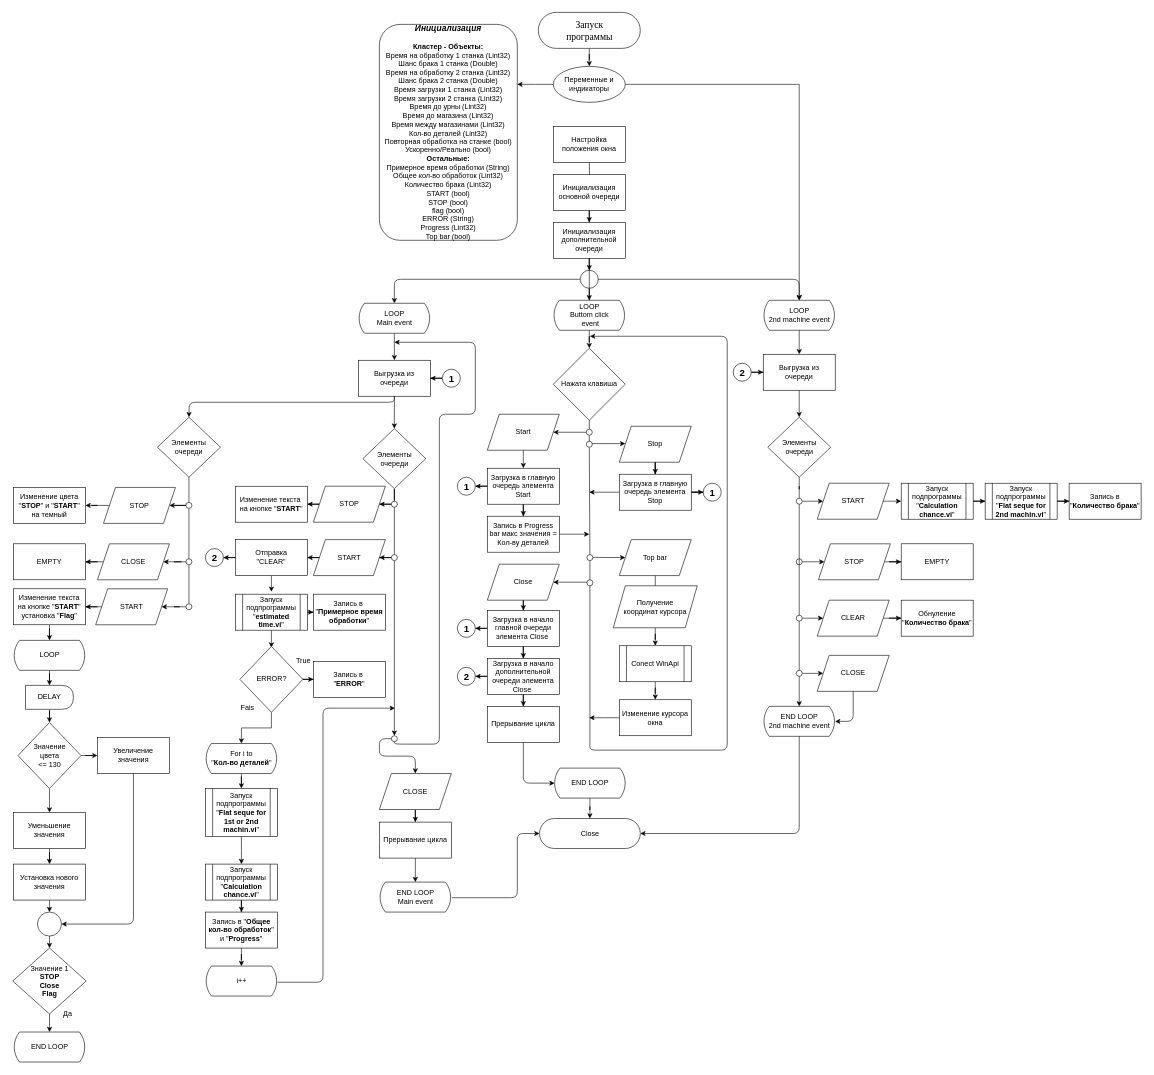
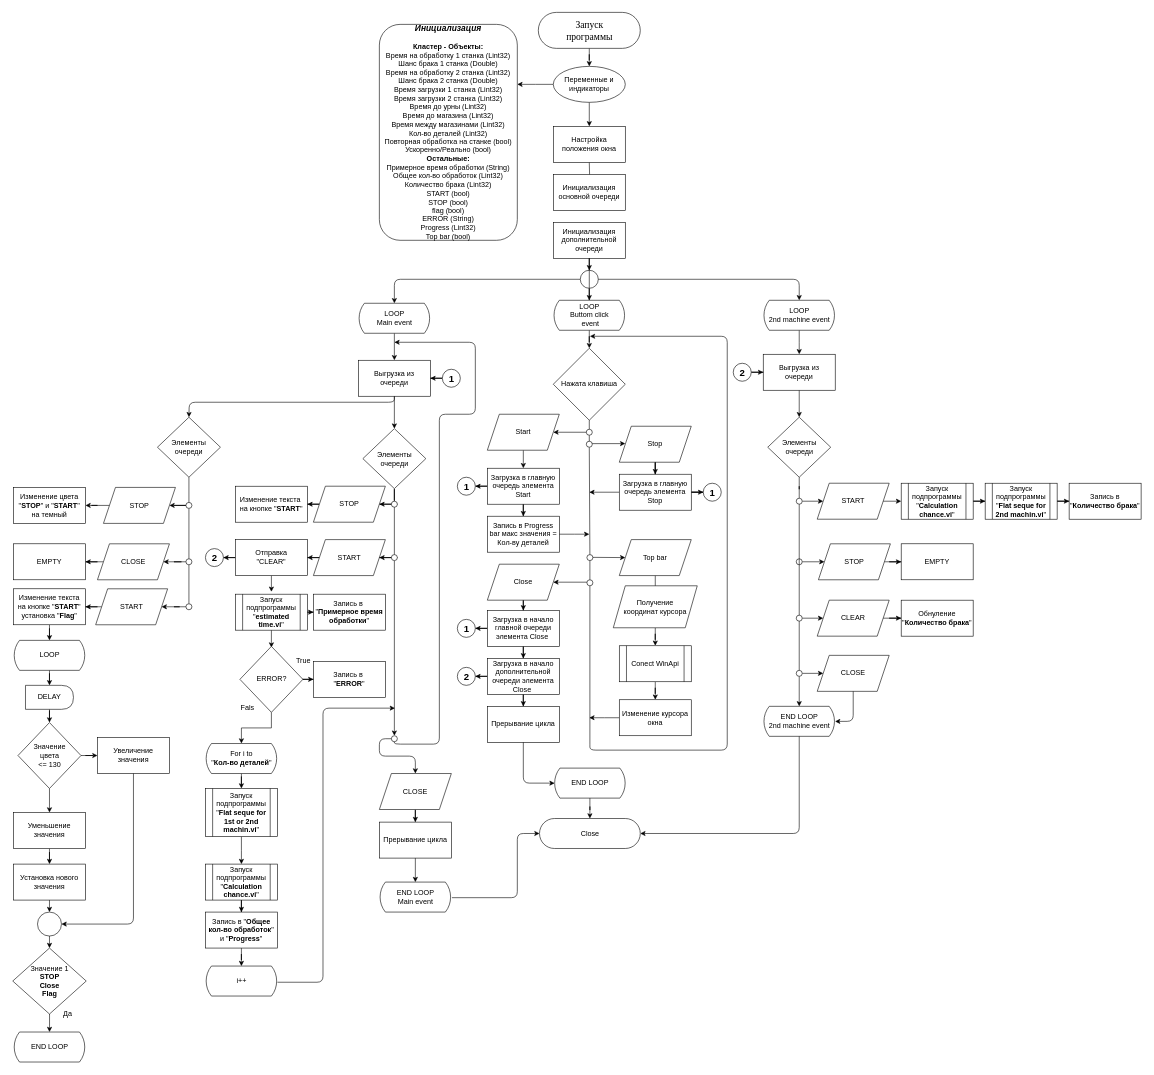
(800, 95) -> (590, 121)
(590, 218) -> none
